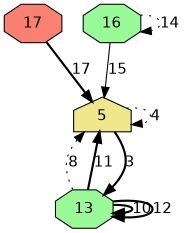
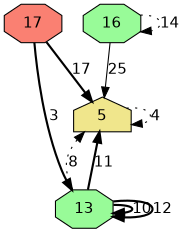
(118, 70) -> (118, 70)
(126, 160) -> (45, 113)
